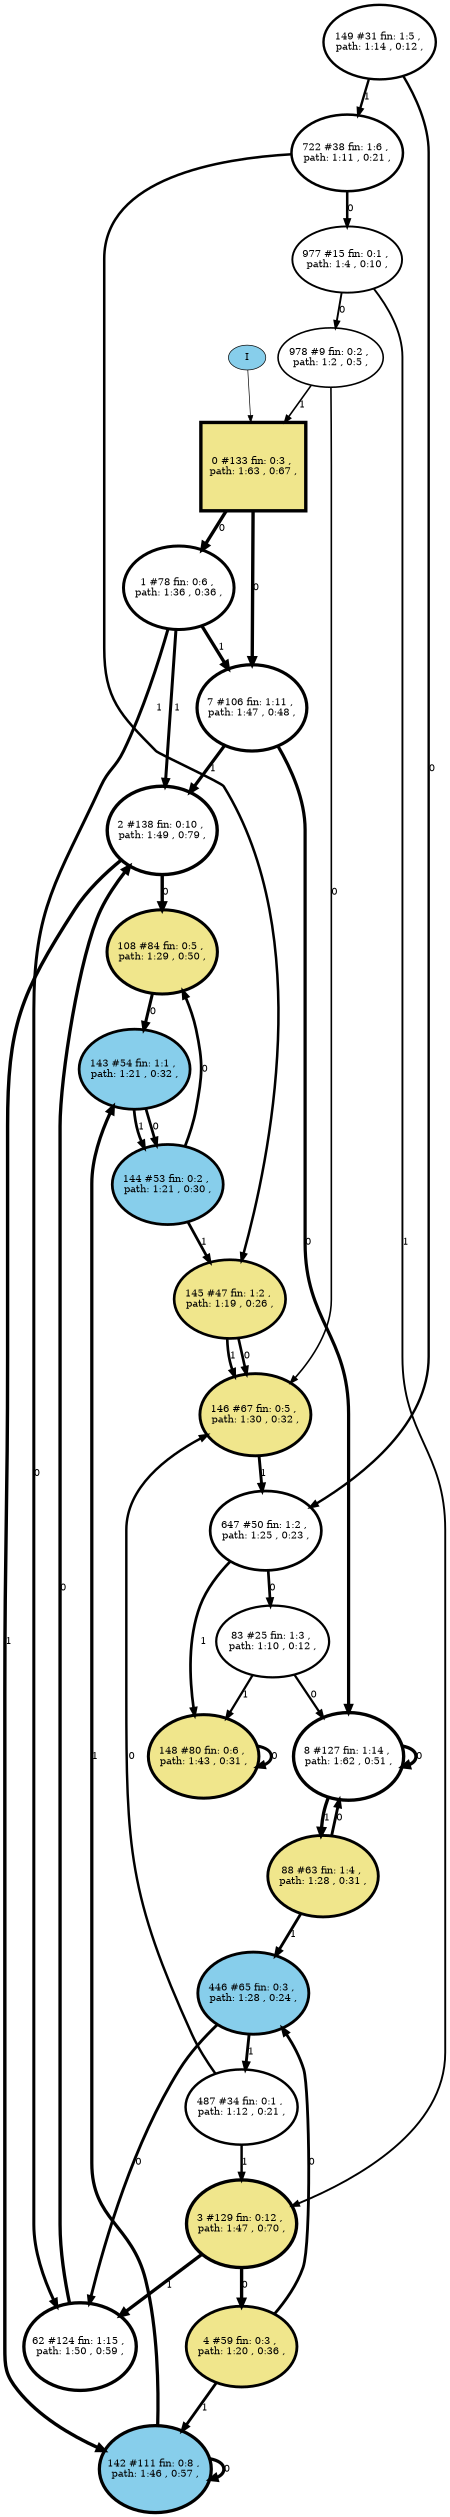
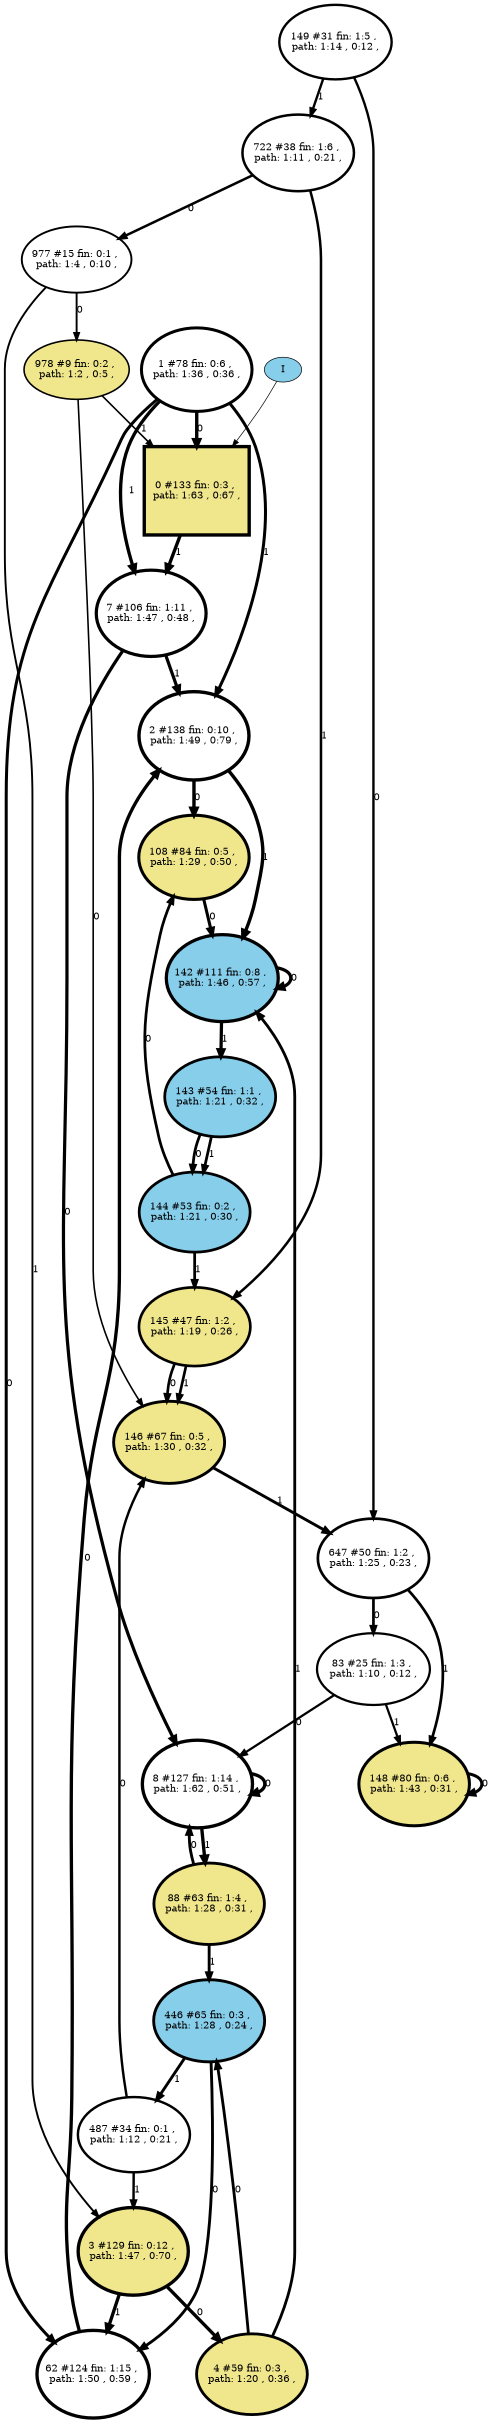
(331, 358) -> (77, 370)
(216, 527) -> (197, 426)
(257, 588) -> (180, 553)
(149, 1008) -> (207, 914)
